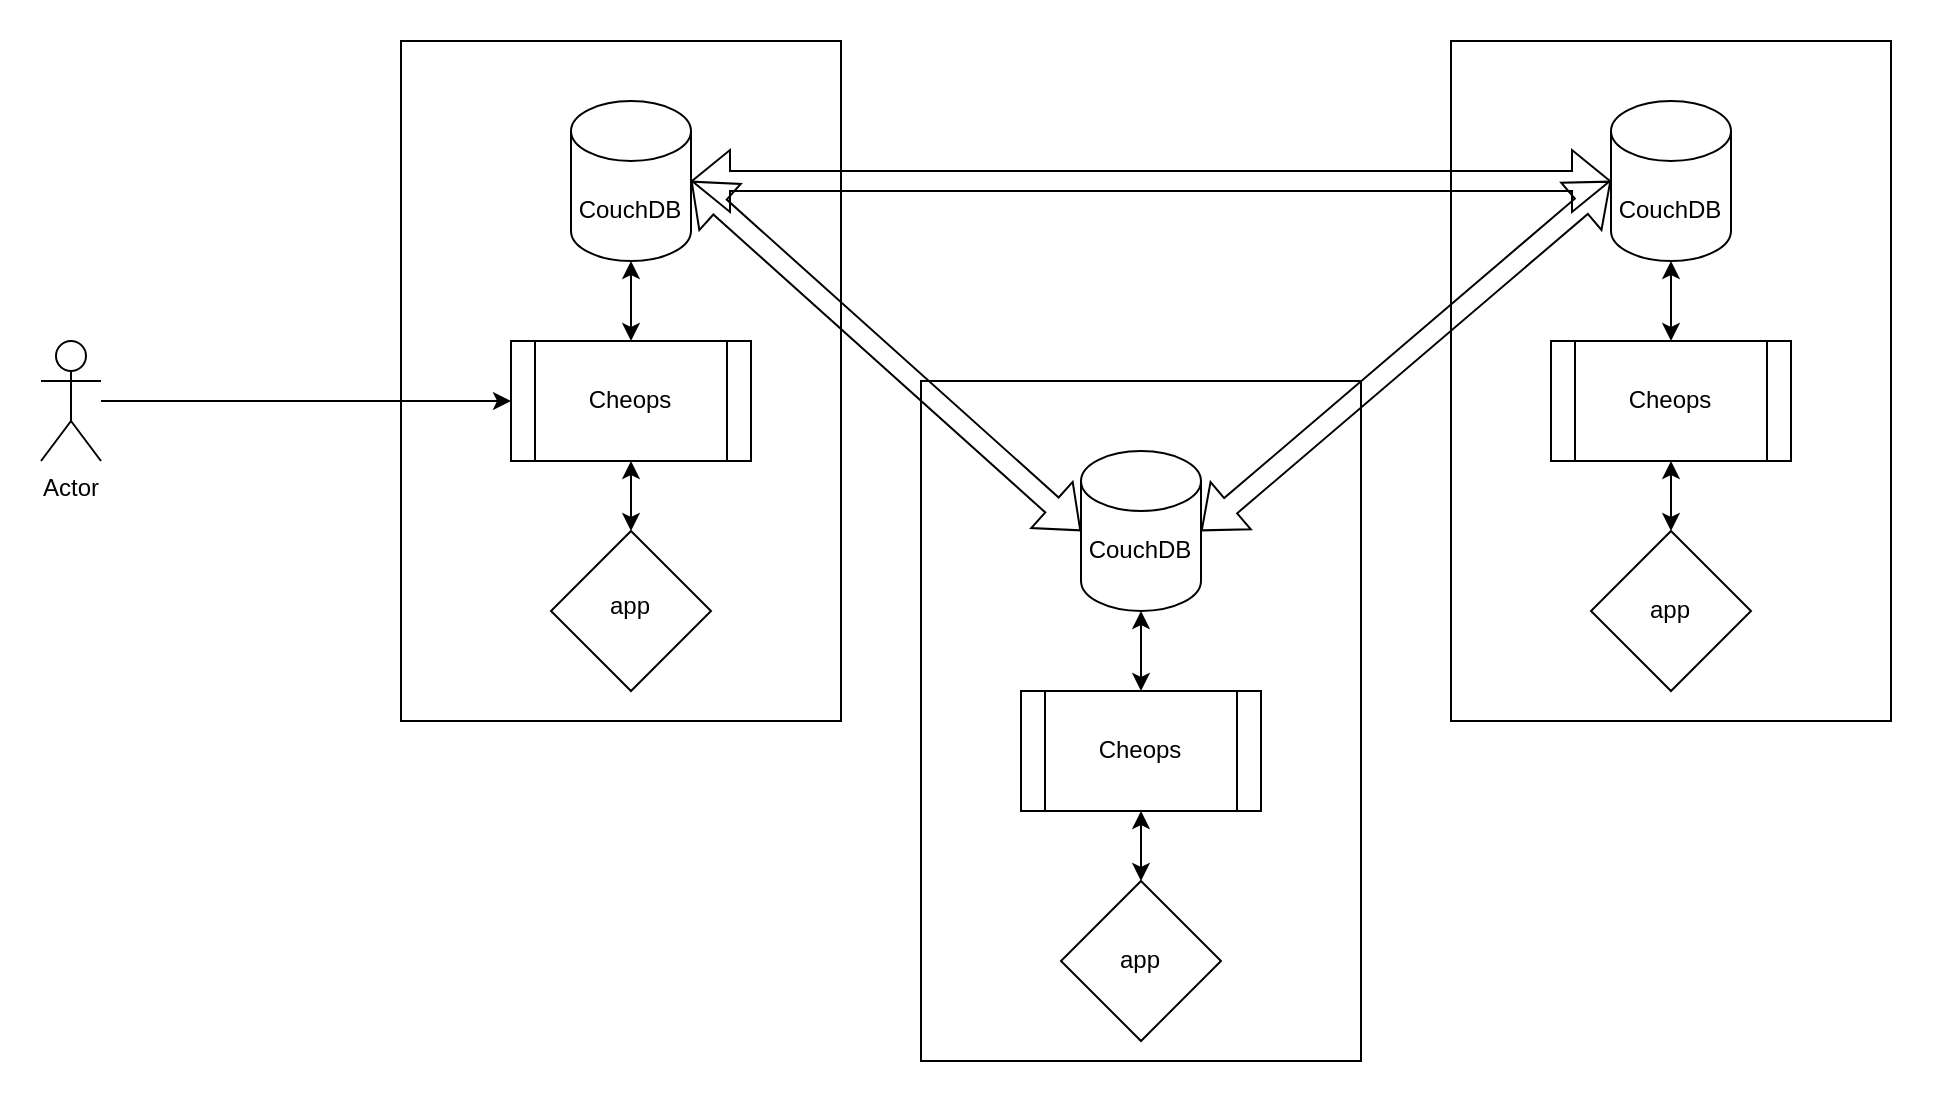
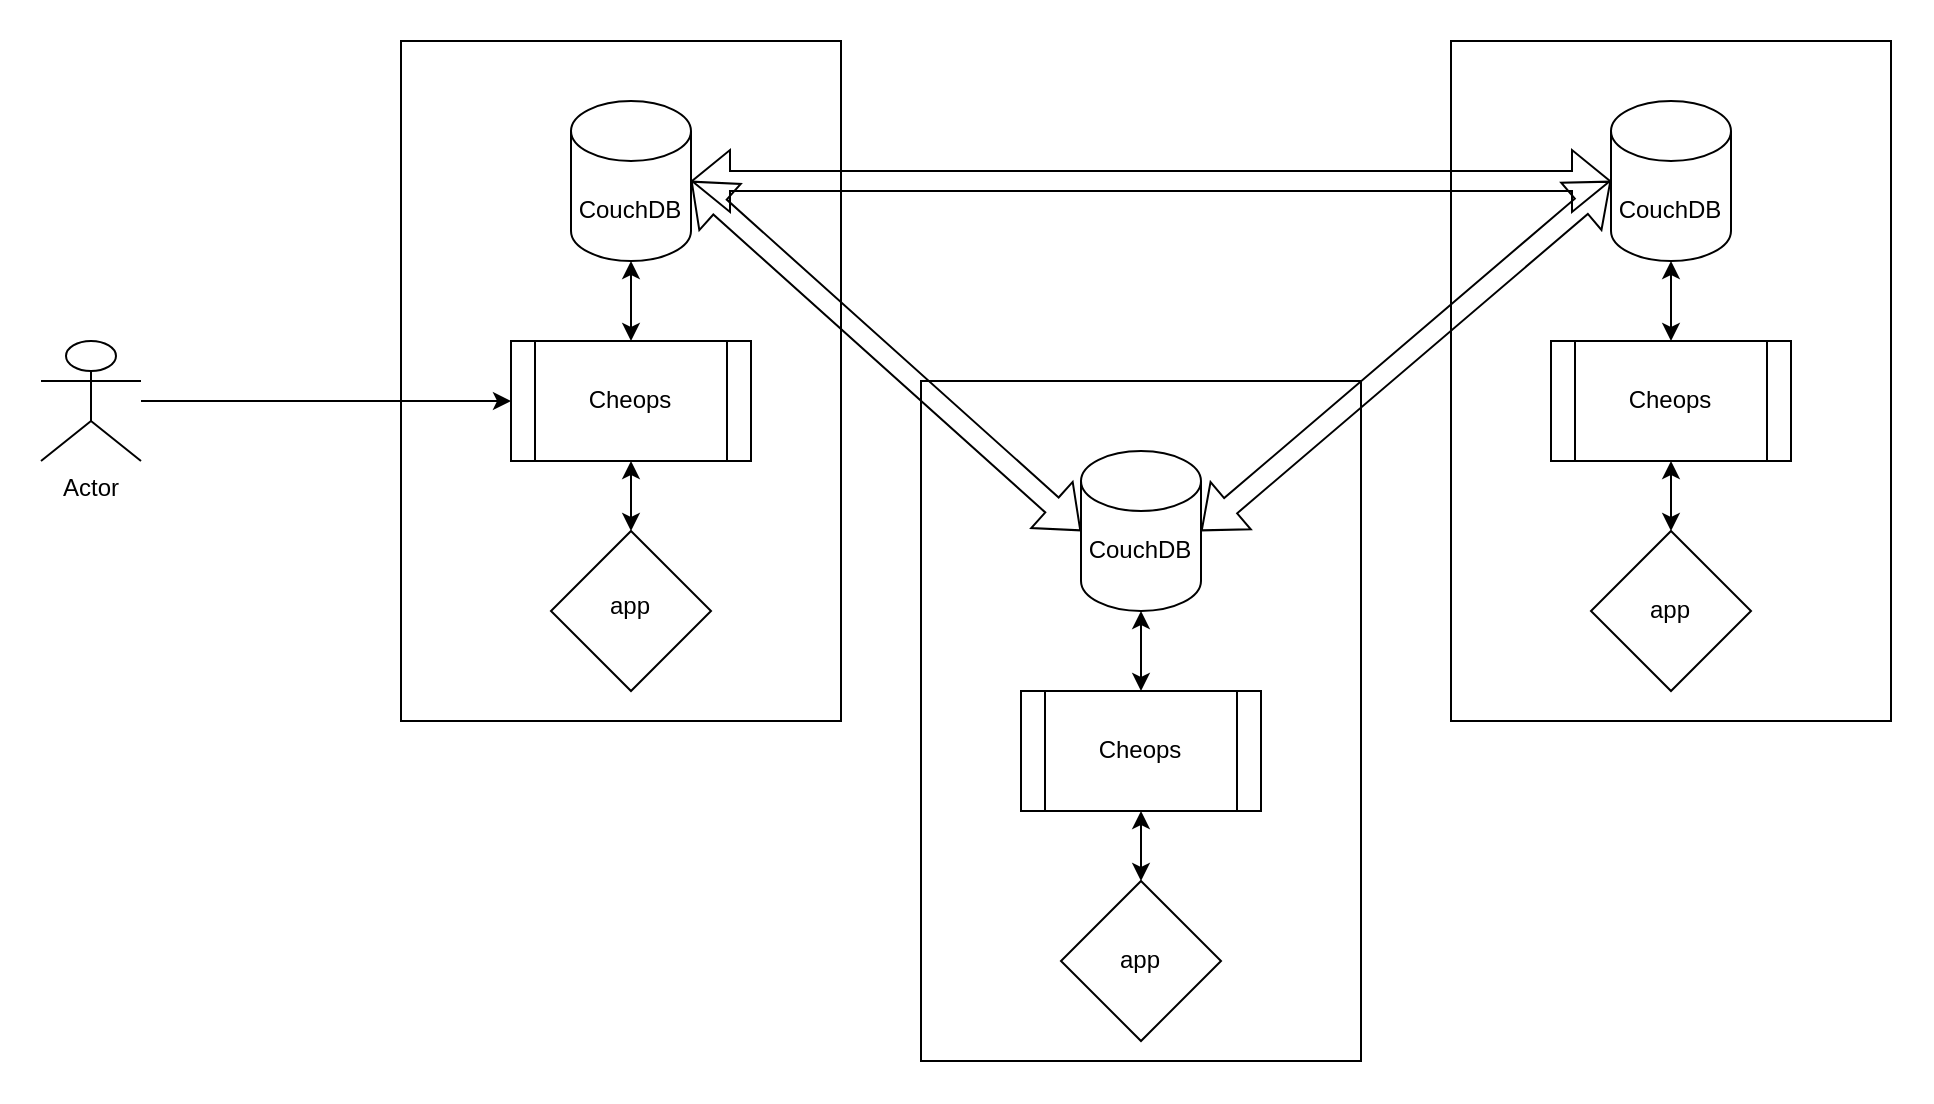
(71, 401) -> (91, 401)
